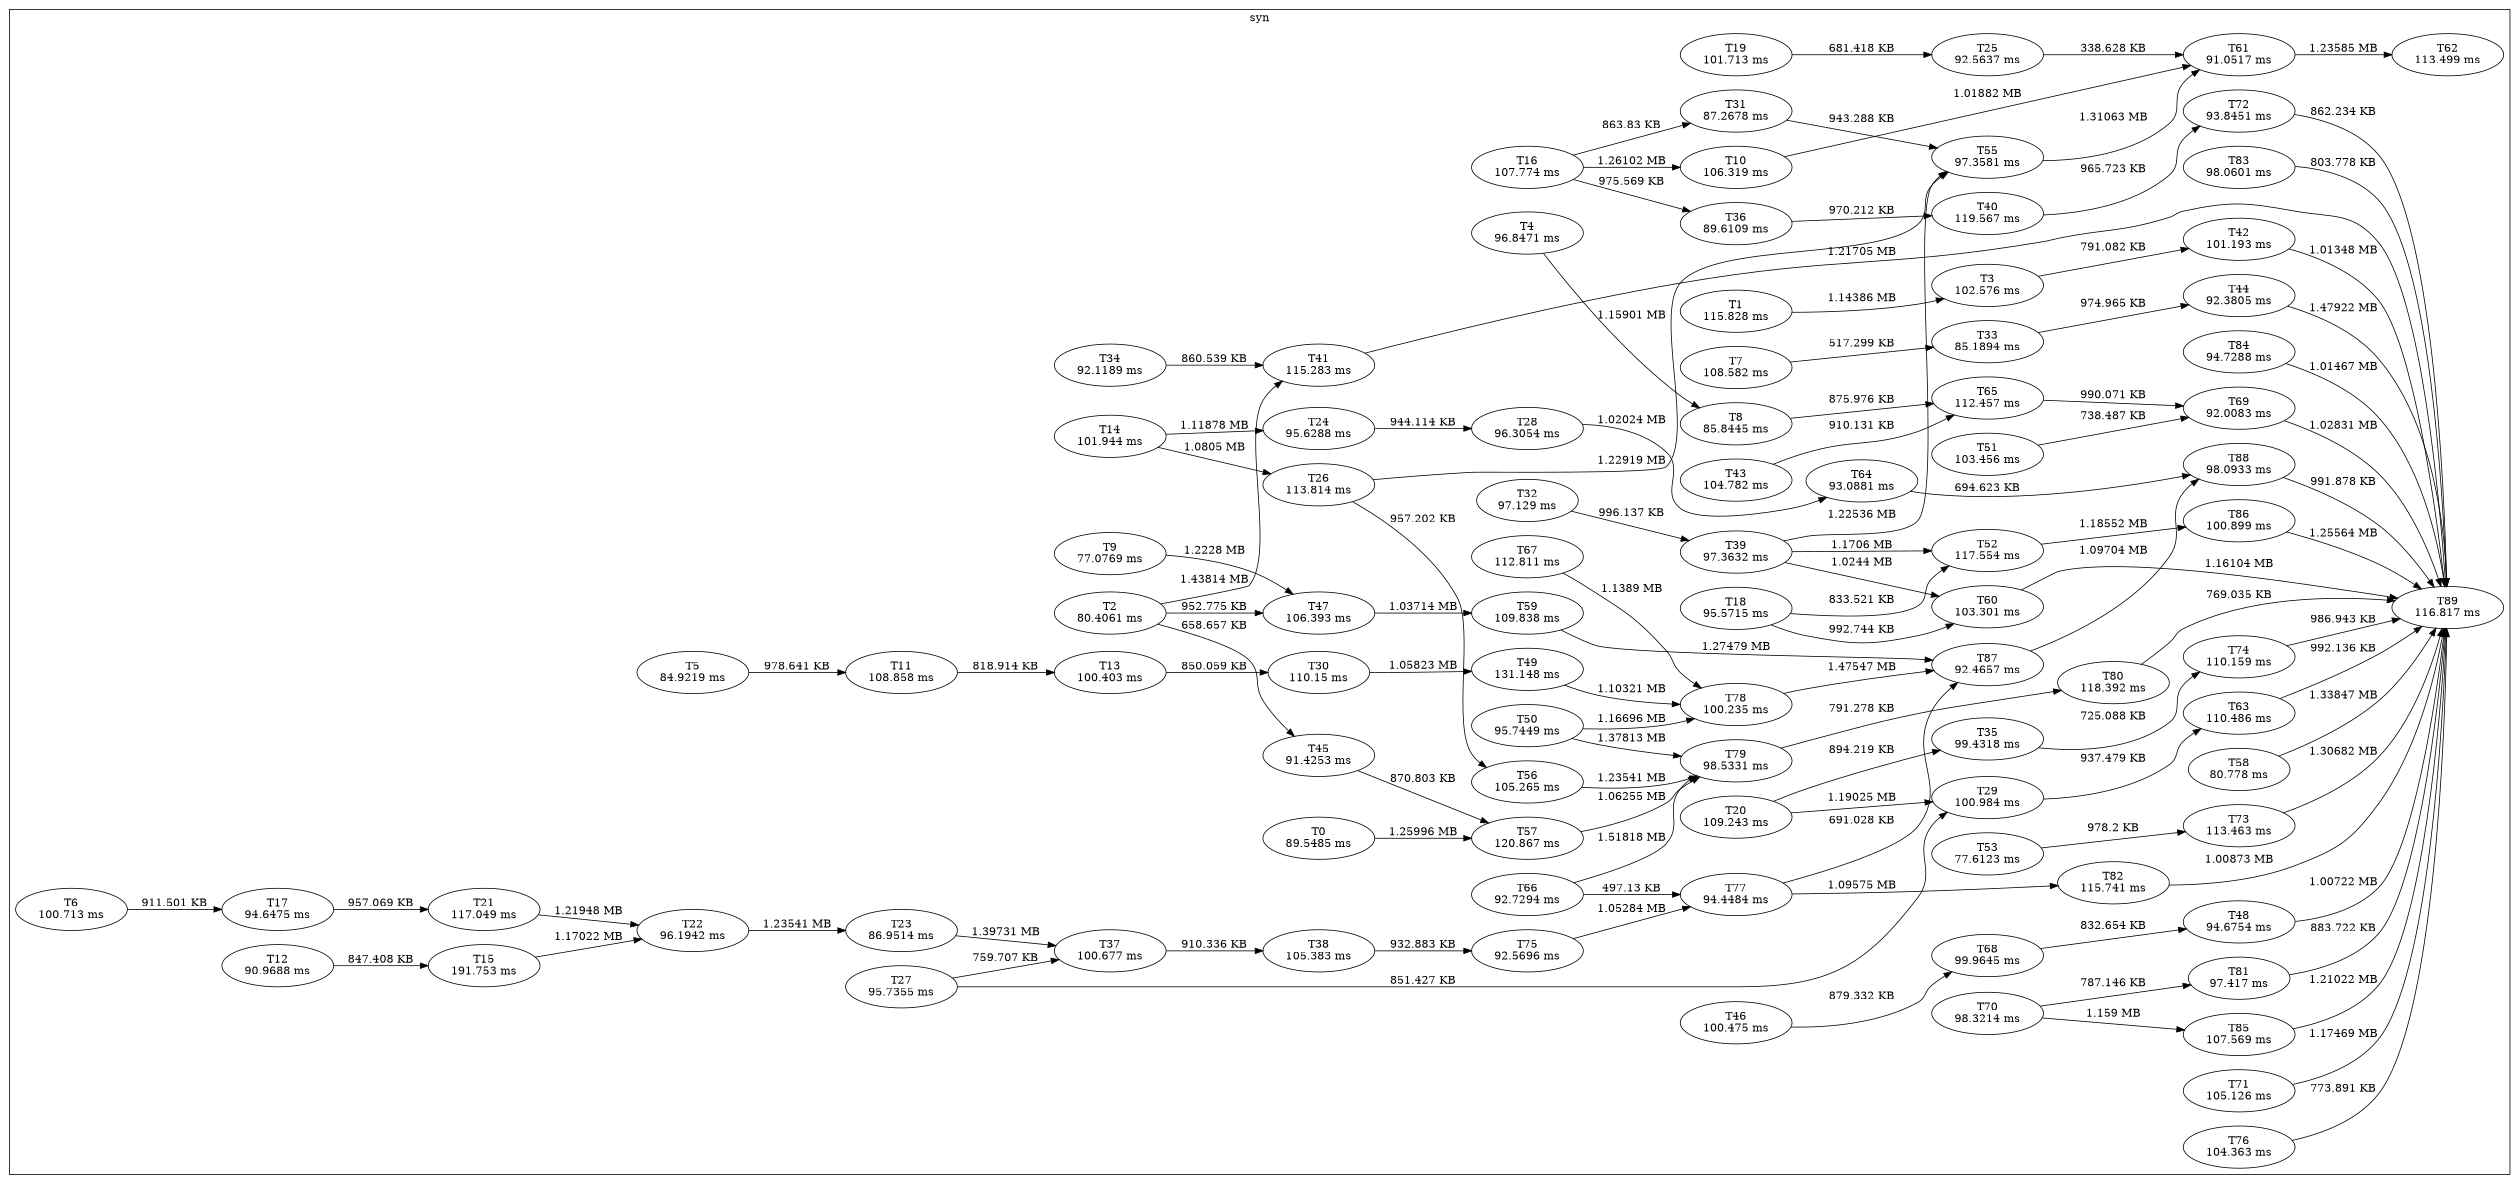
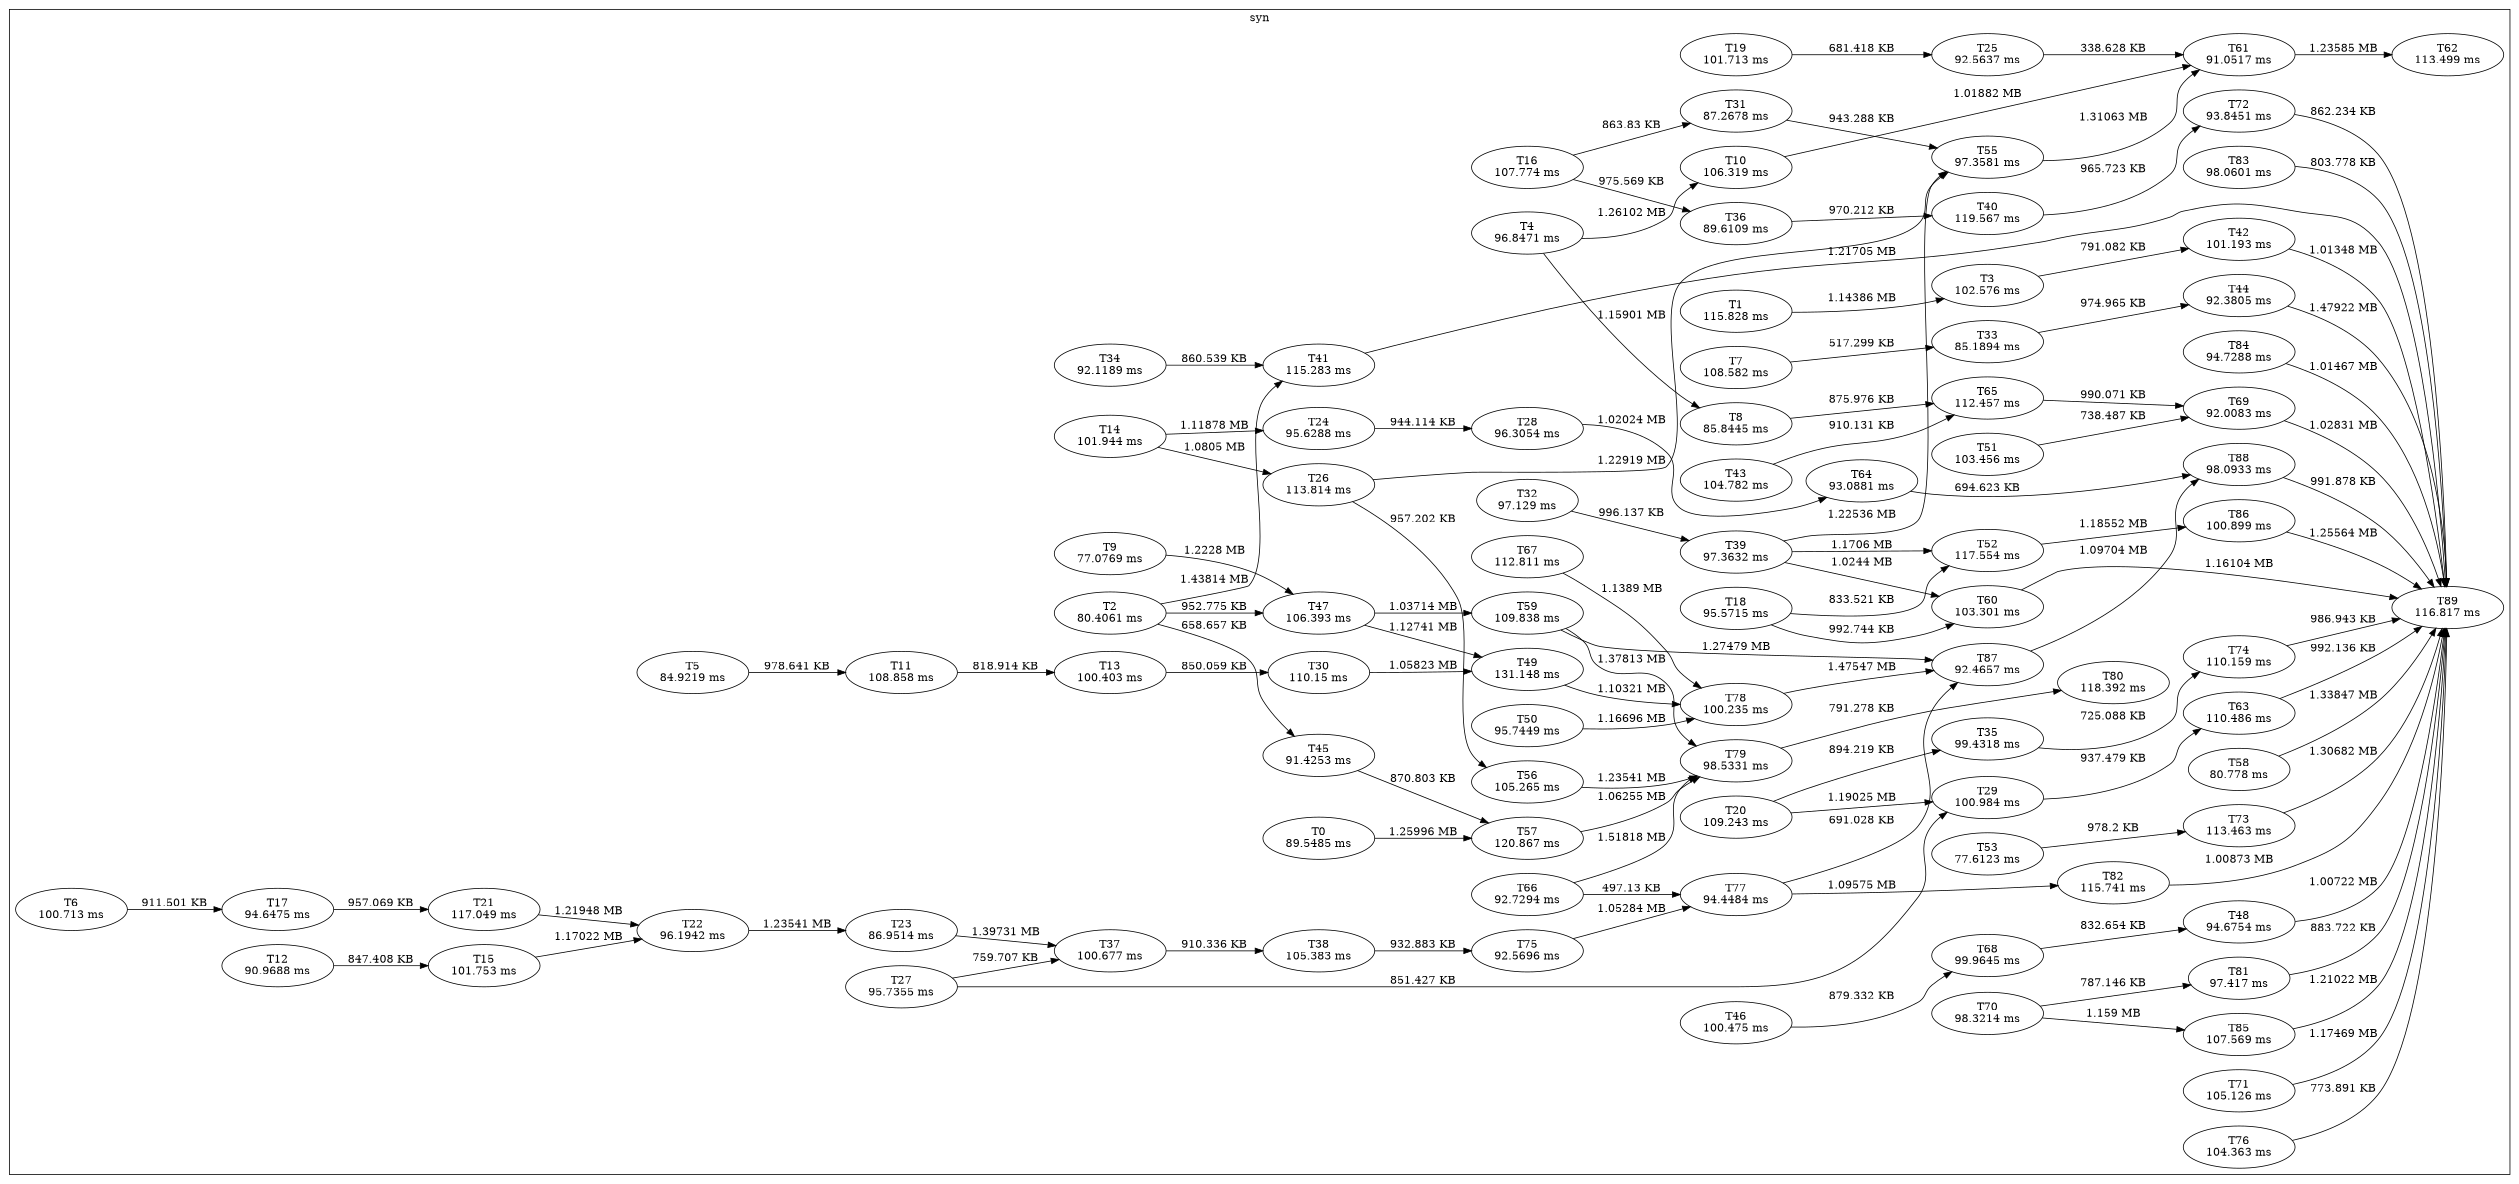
(1628, 167) -> (1646, 229)
(2256, 606) -> none
none -> (1419, 640)
(1622, 749) -> (1640, 673)
(484, 971) -> (484, 971)
